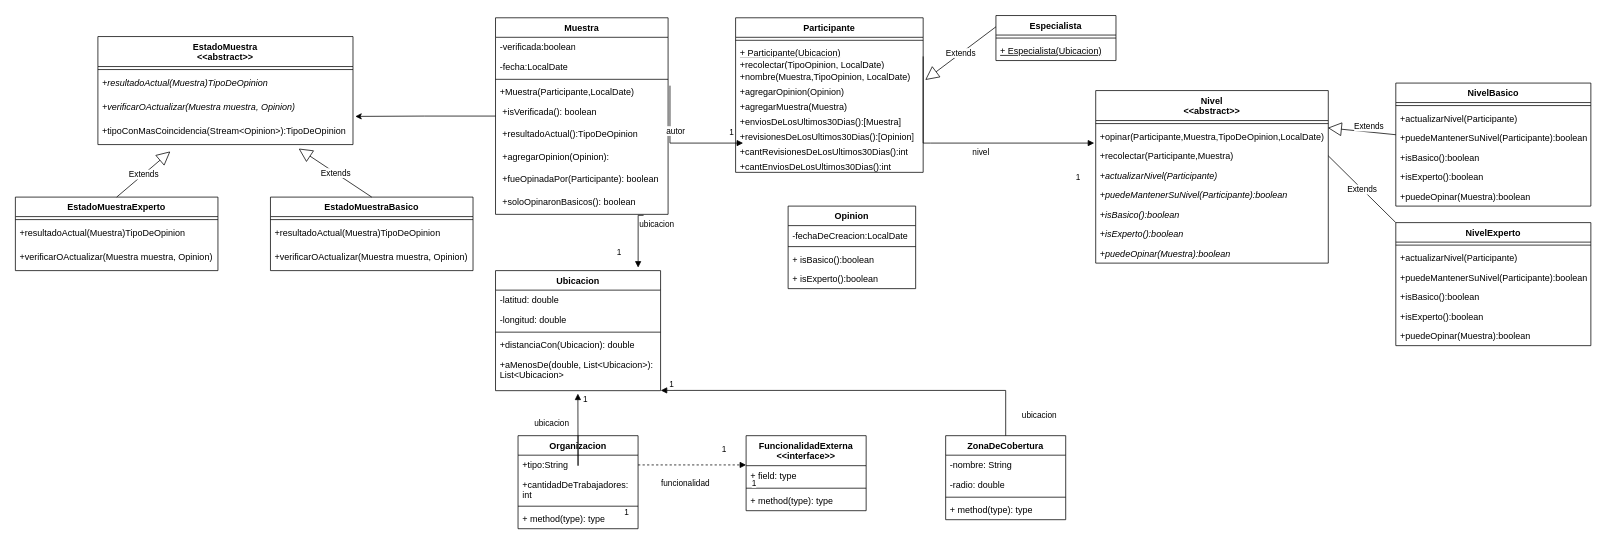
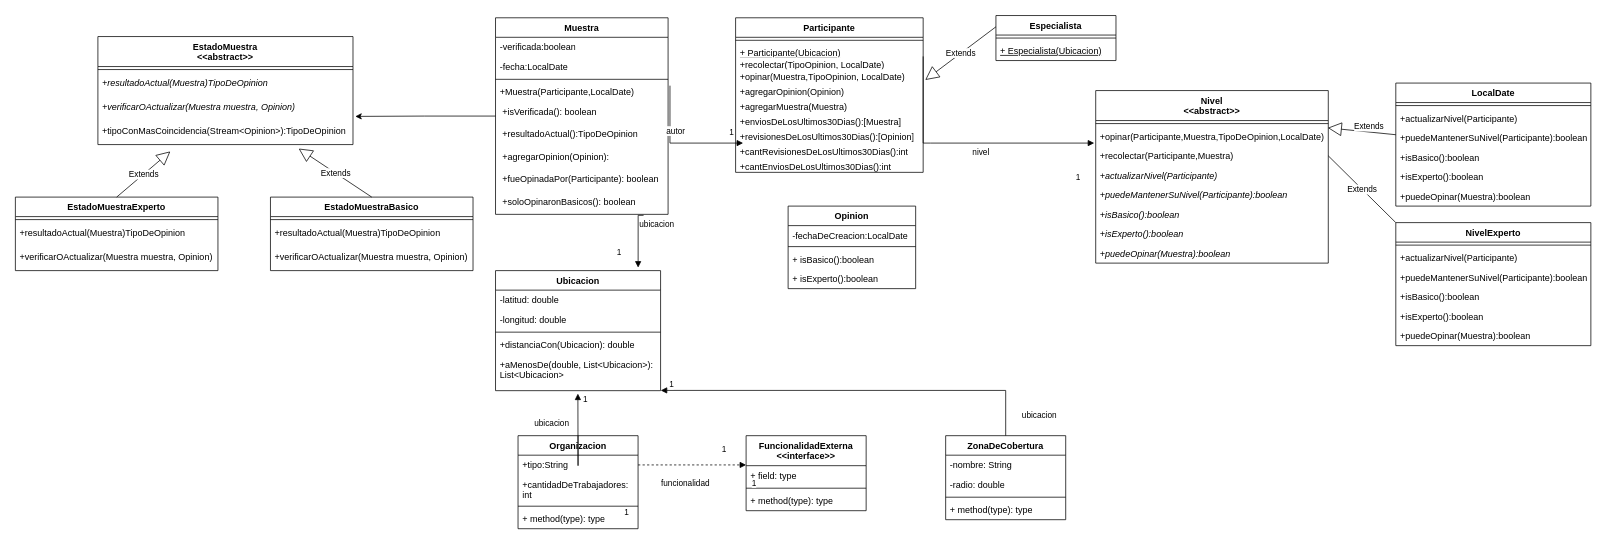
(830, 83) -> (829, 78)
(1493, 94) -> (1493, 94)
